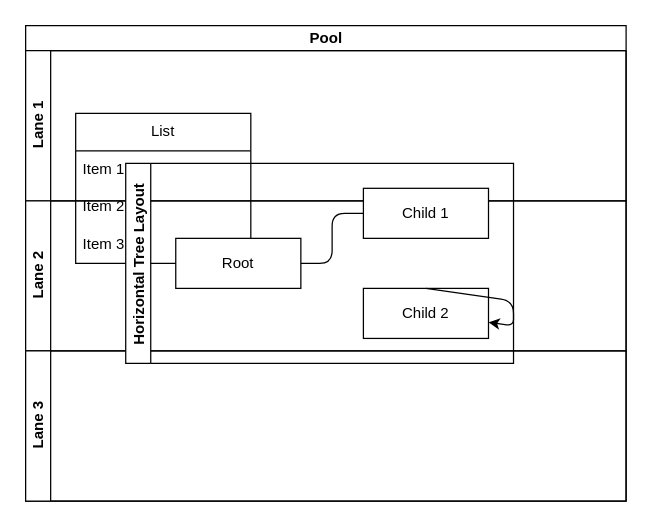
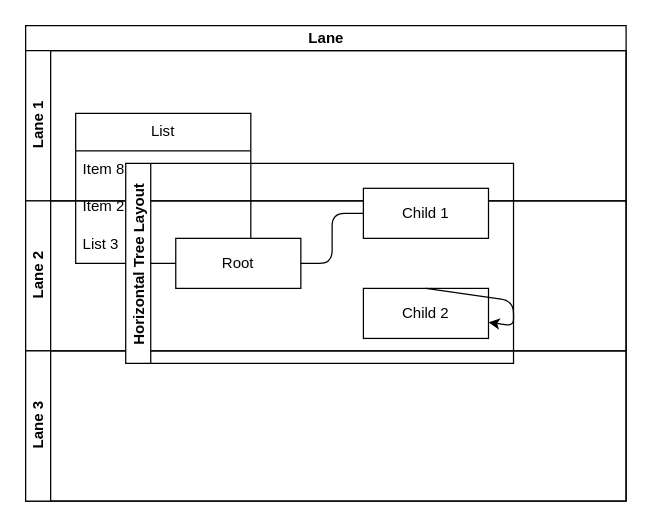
(326, 38) -> (326, 38)
(106, 169) -> (106, 169)
(106, 244) -> (104, 244)
